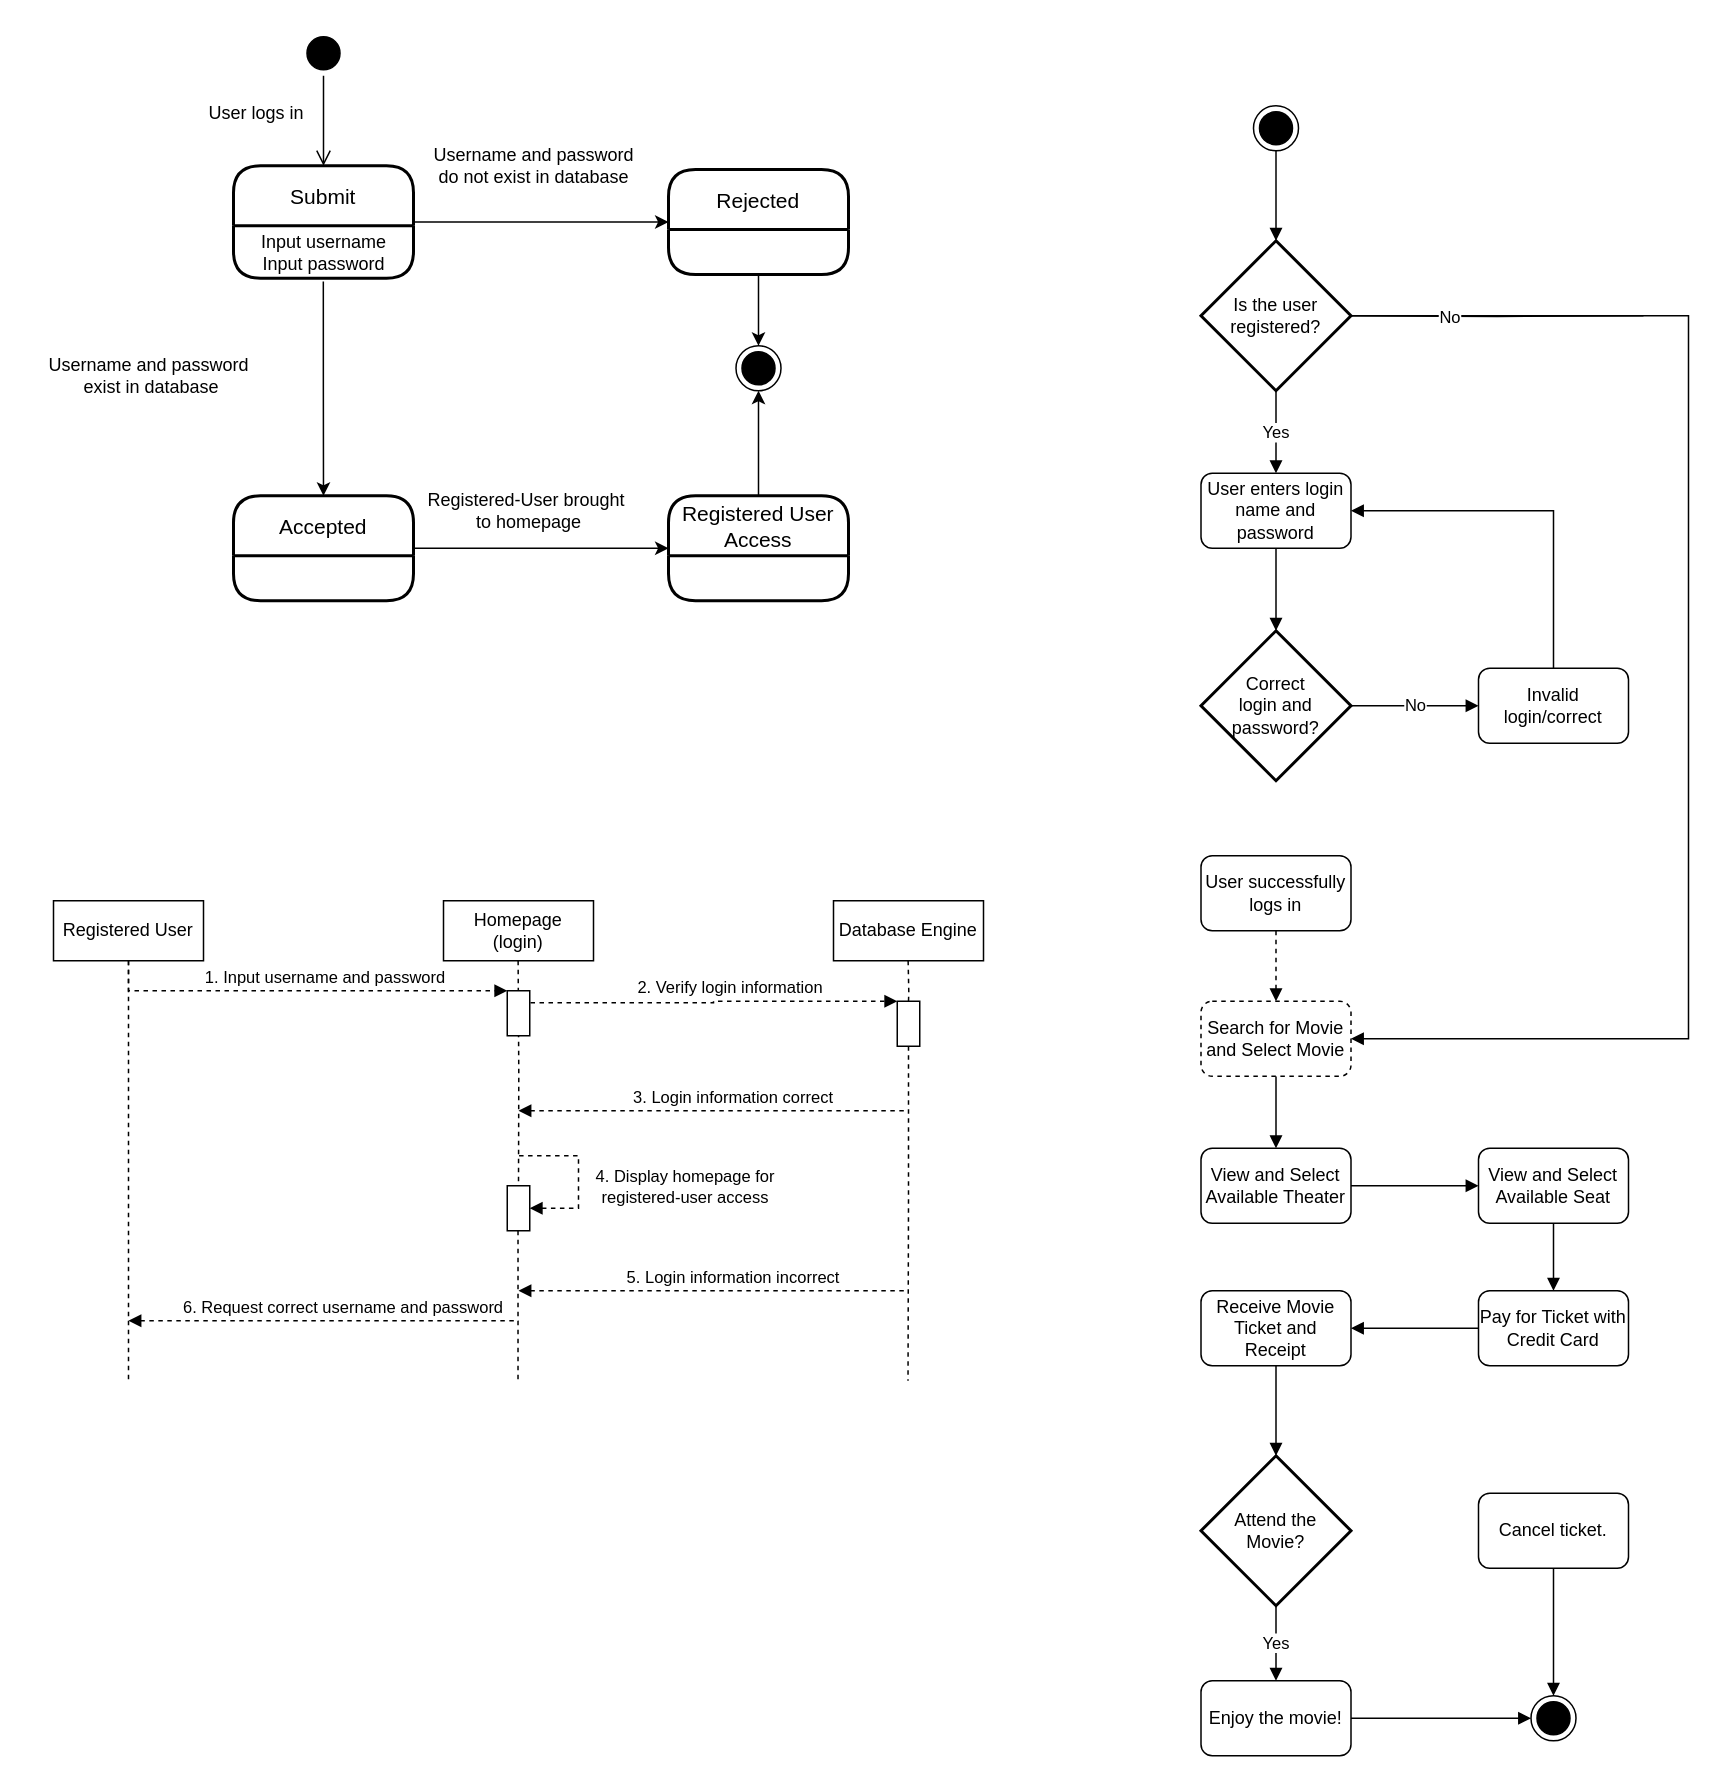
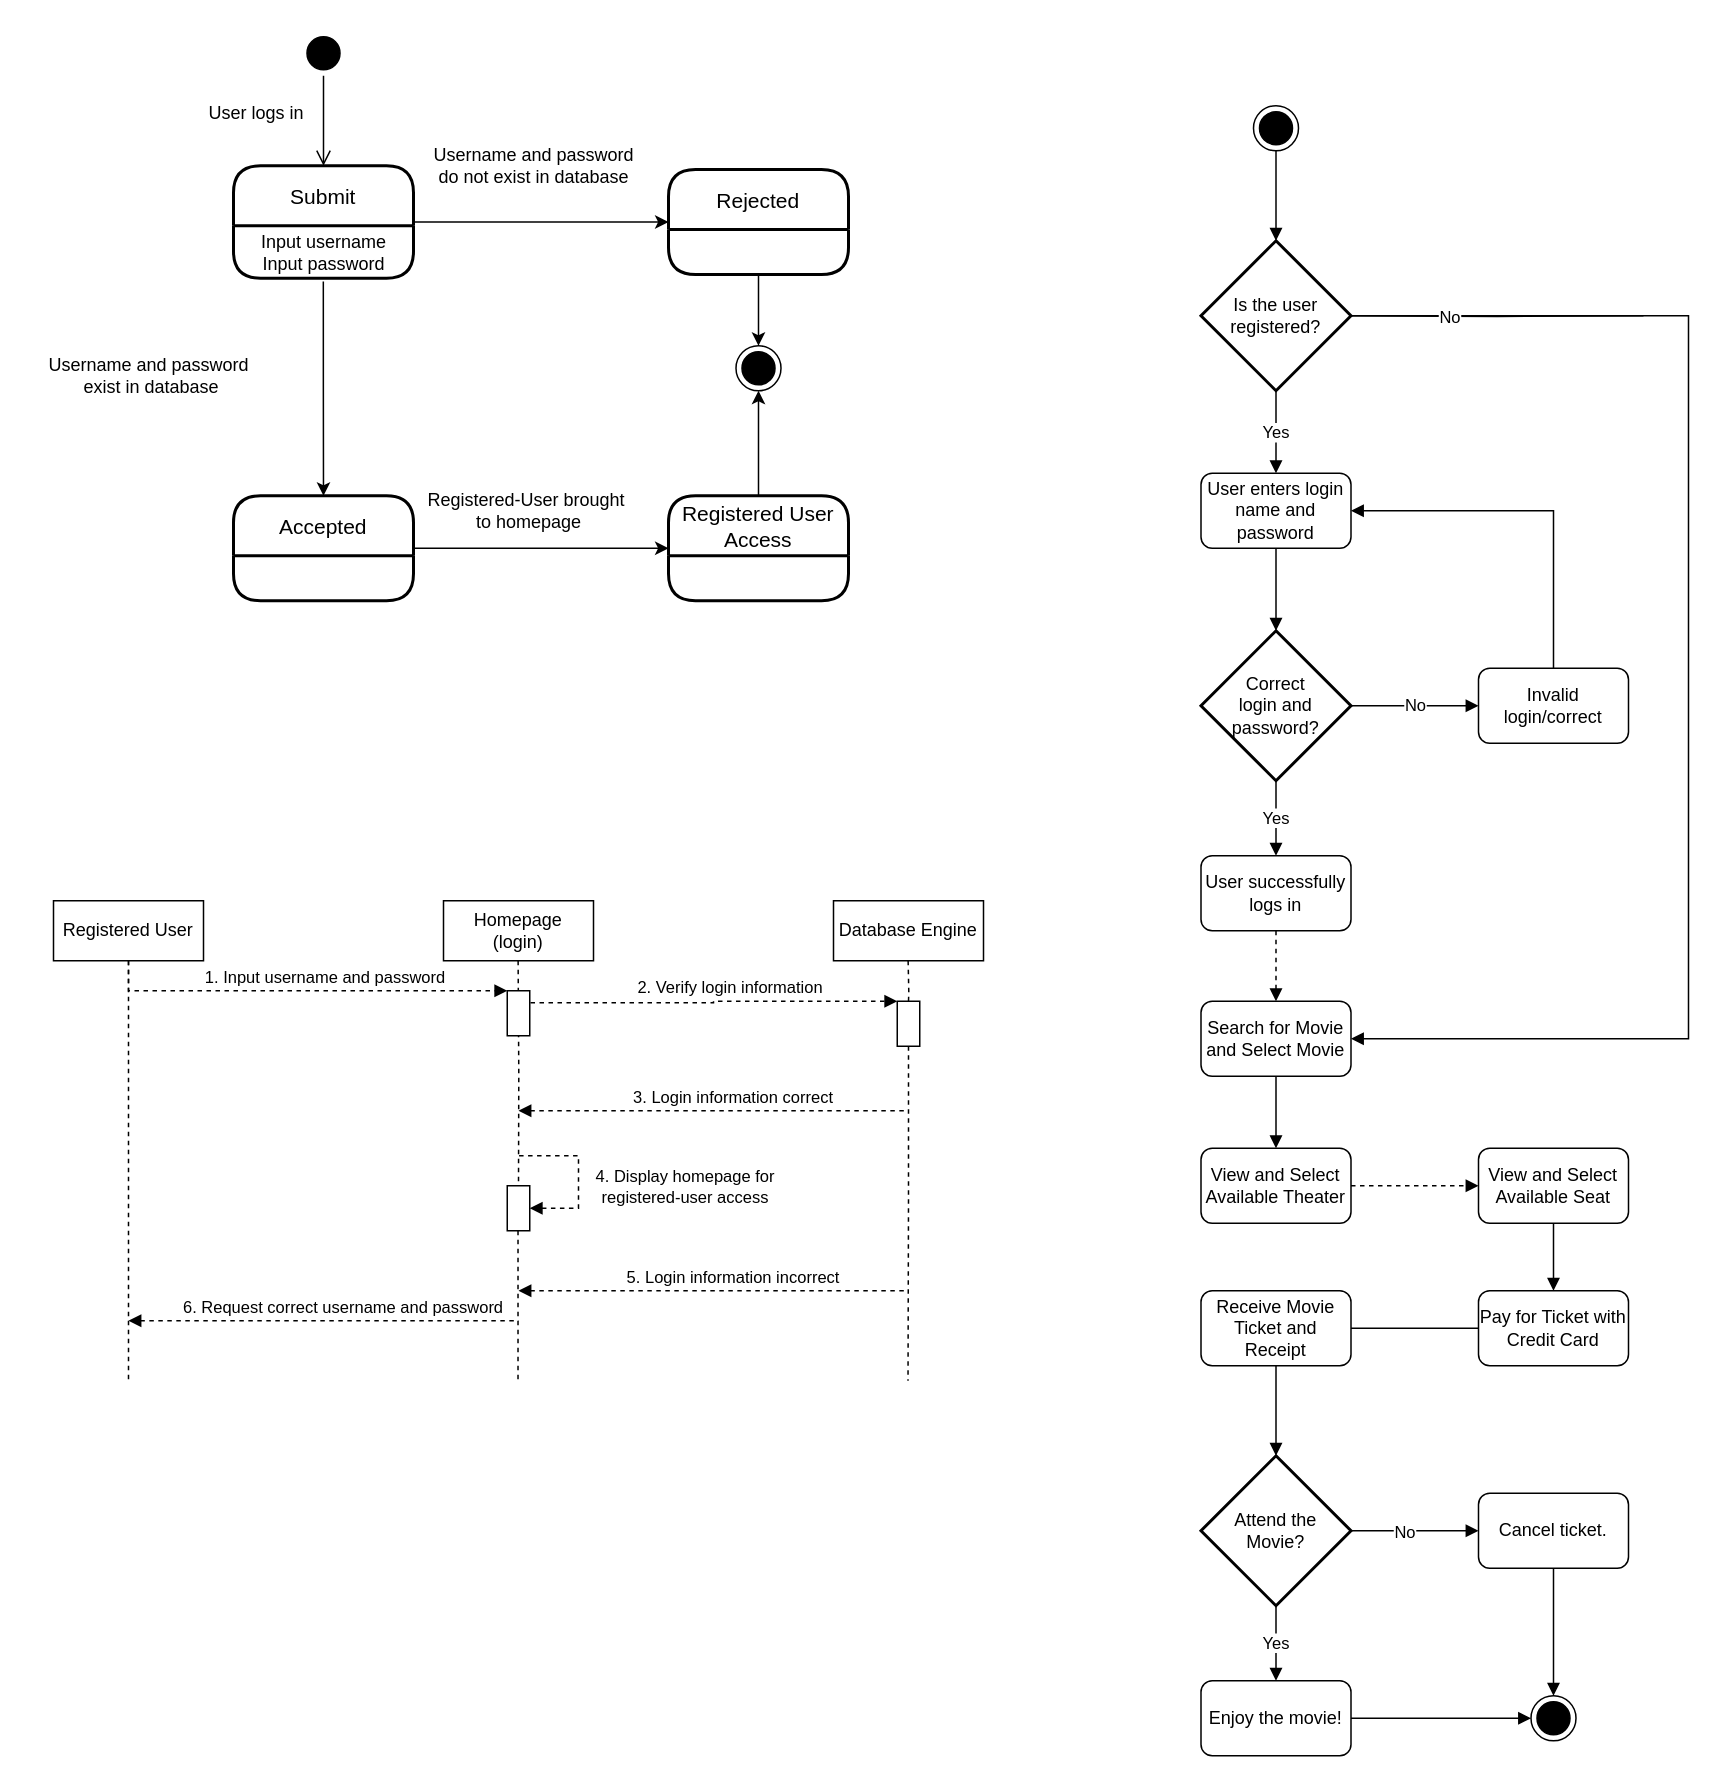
none -> (1276, 813)
(1276, 1039) -> (1276, 1039)
(1410, 1186) -> (1410, 1186)
(1364, 1328) -> (1358, 1328)
none -> (1408, 1531)
